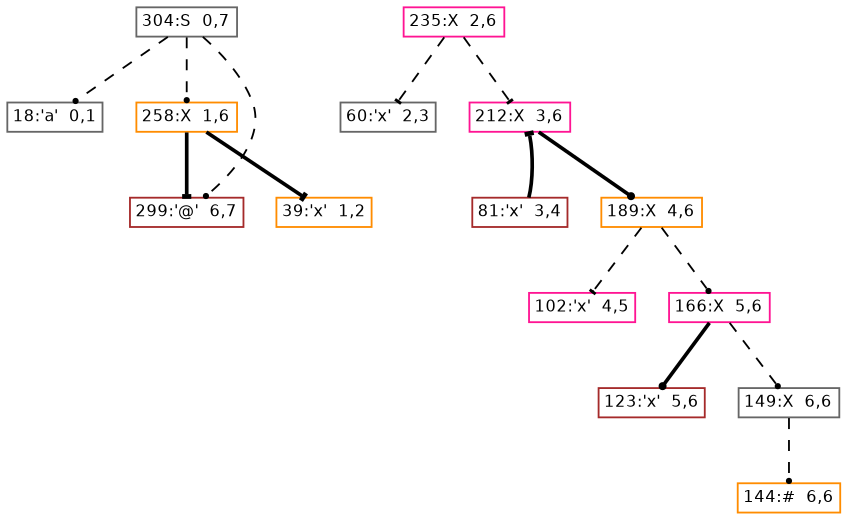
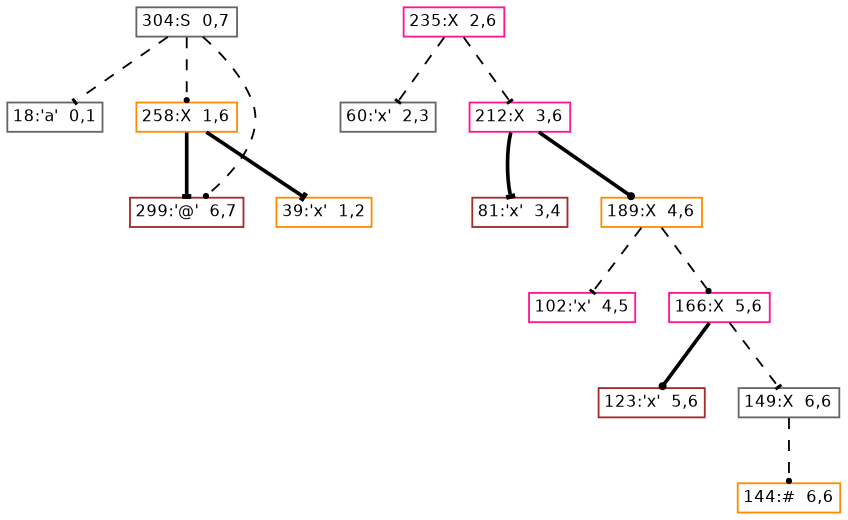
(123, 68) -> (123, 68)
(532, 167) -> (508, 163)
(753, 353) -> (753, 353)
